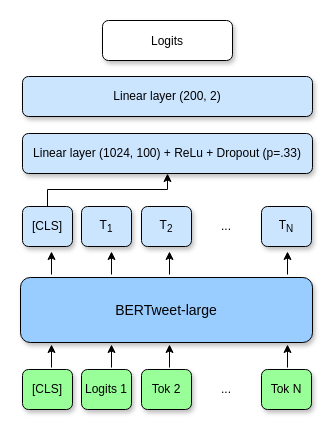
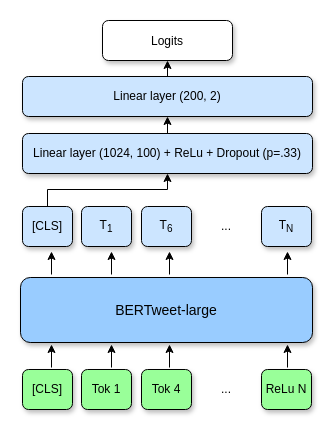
none -> (168, 72)
none -> (168, 128)
(167, 227) -> (167, 227)
(107, 390) -> (107, 390)
(167, 390) -> (167, 390)
(287, 390) -> (287, 390)
